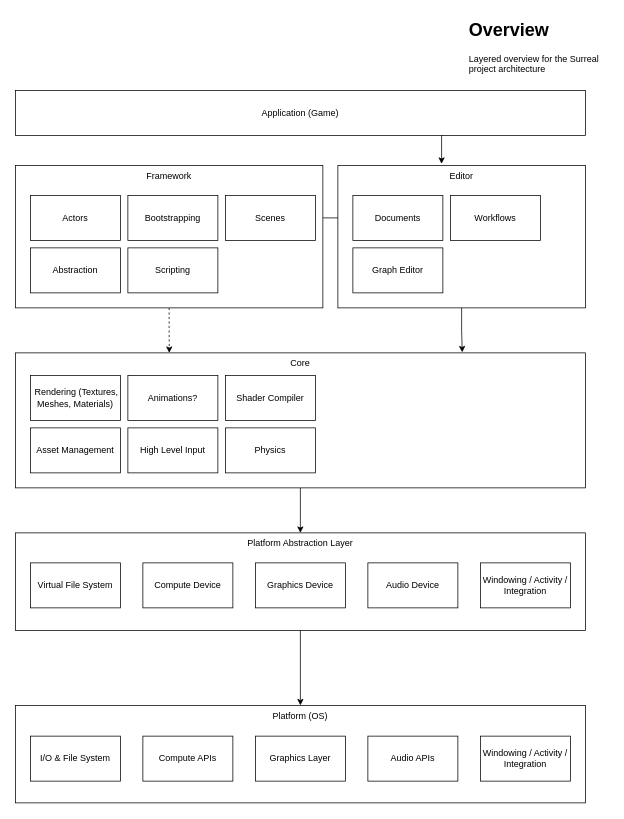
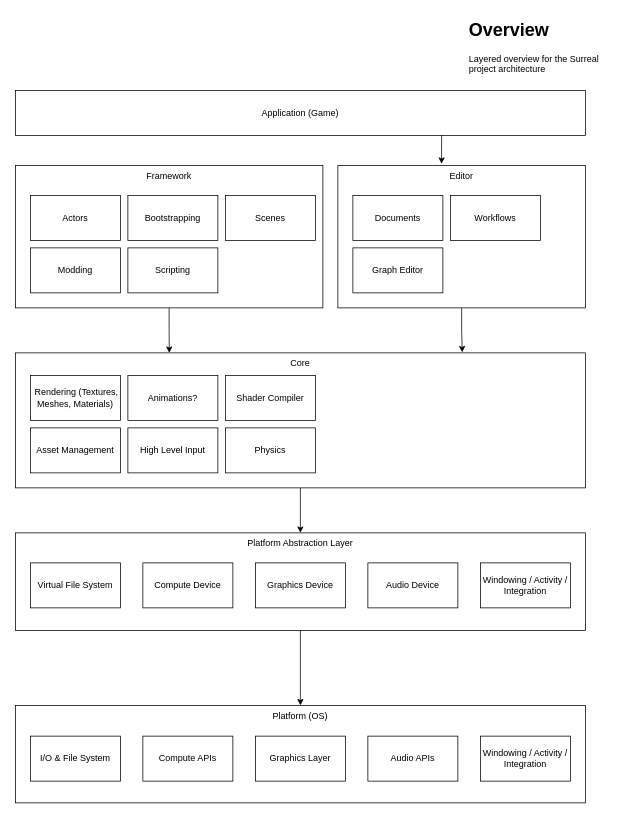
(329, 218) -> none
(75, 270) -> (75, 270)
(169, 327) -> (169, 327)
